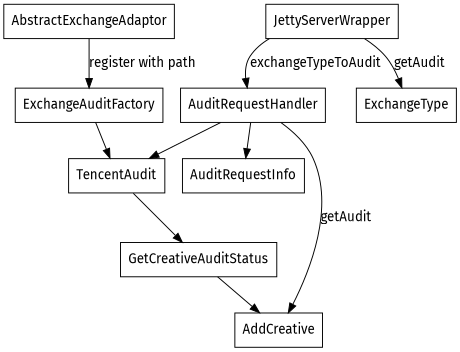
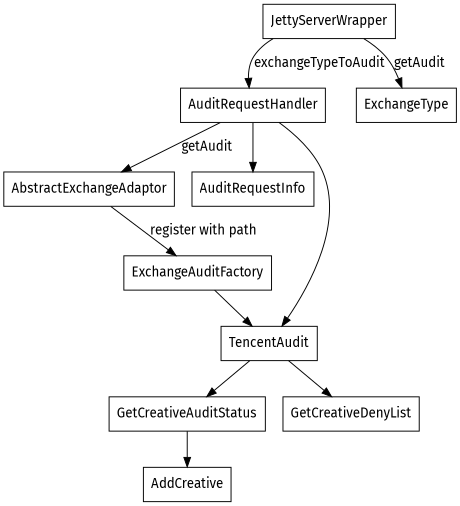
(321, 209) -> (175, 145)
none -> (351, 414)
